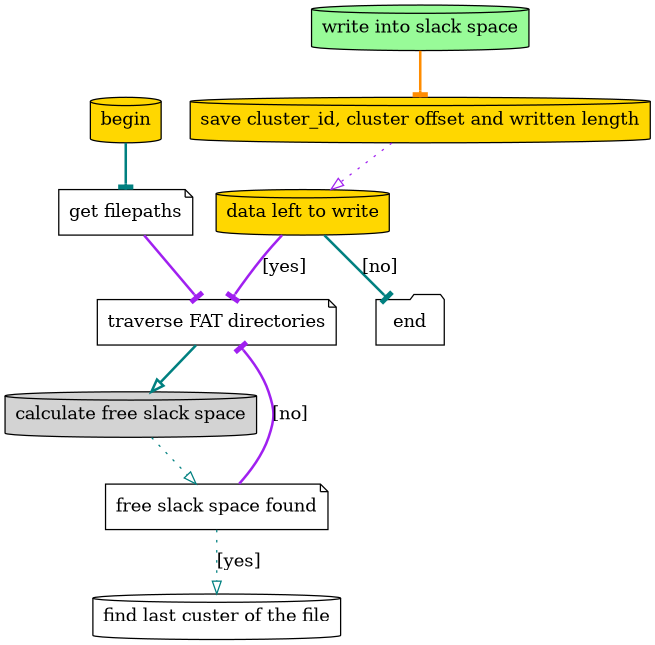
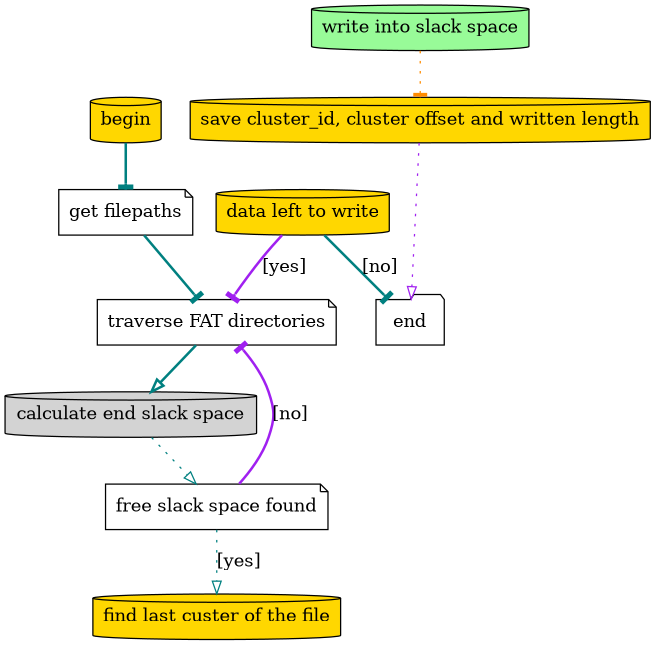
(420, 71) -> (420, 71)
(367, 162) -> (416, 215)
(169, 265) -> (169, 265)
(131, 415) -> (131, 415)
(217, 617) -> (217, 617)
